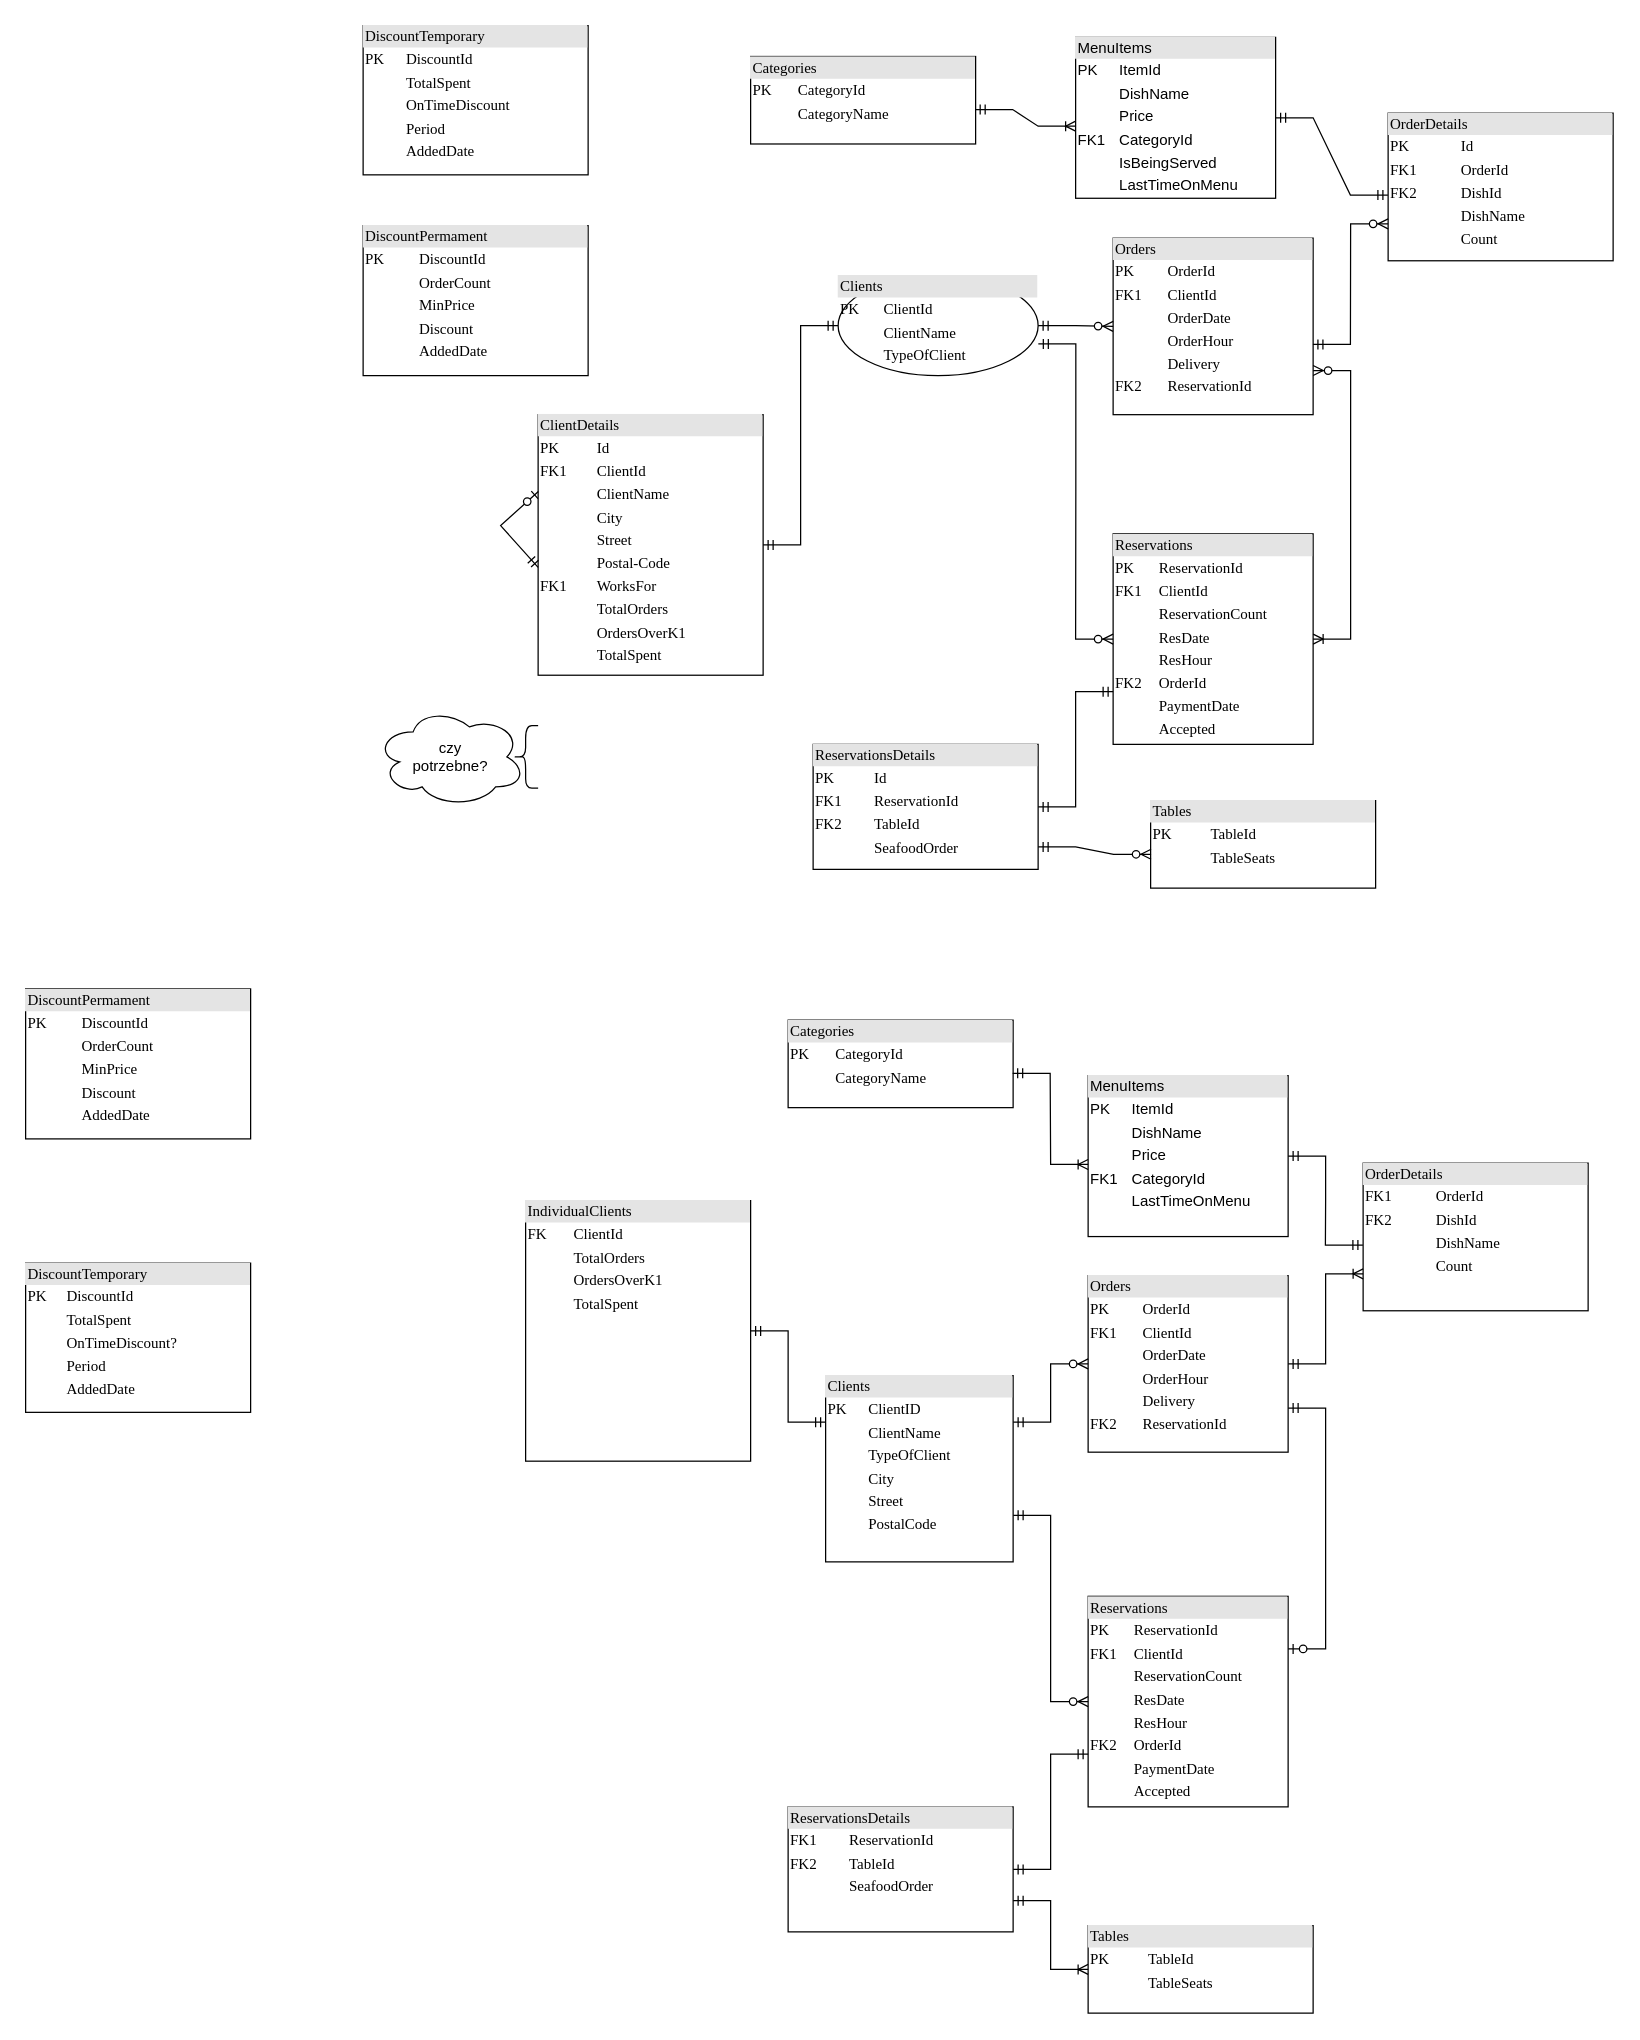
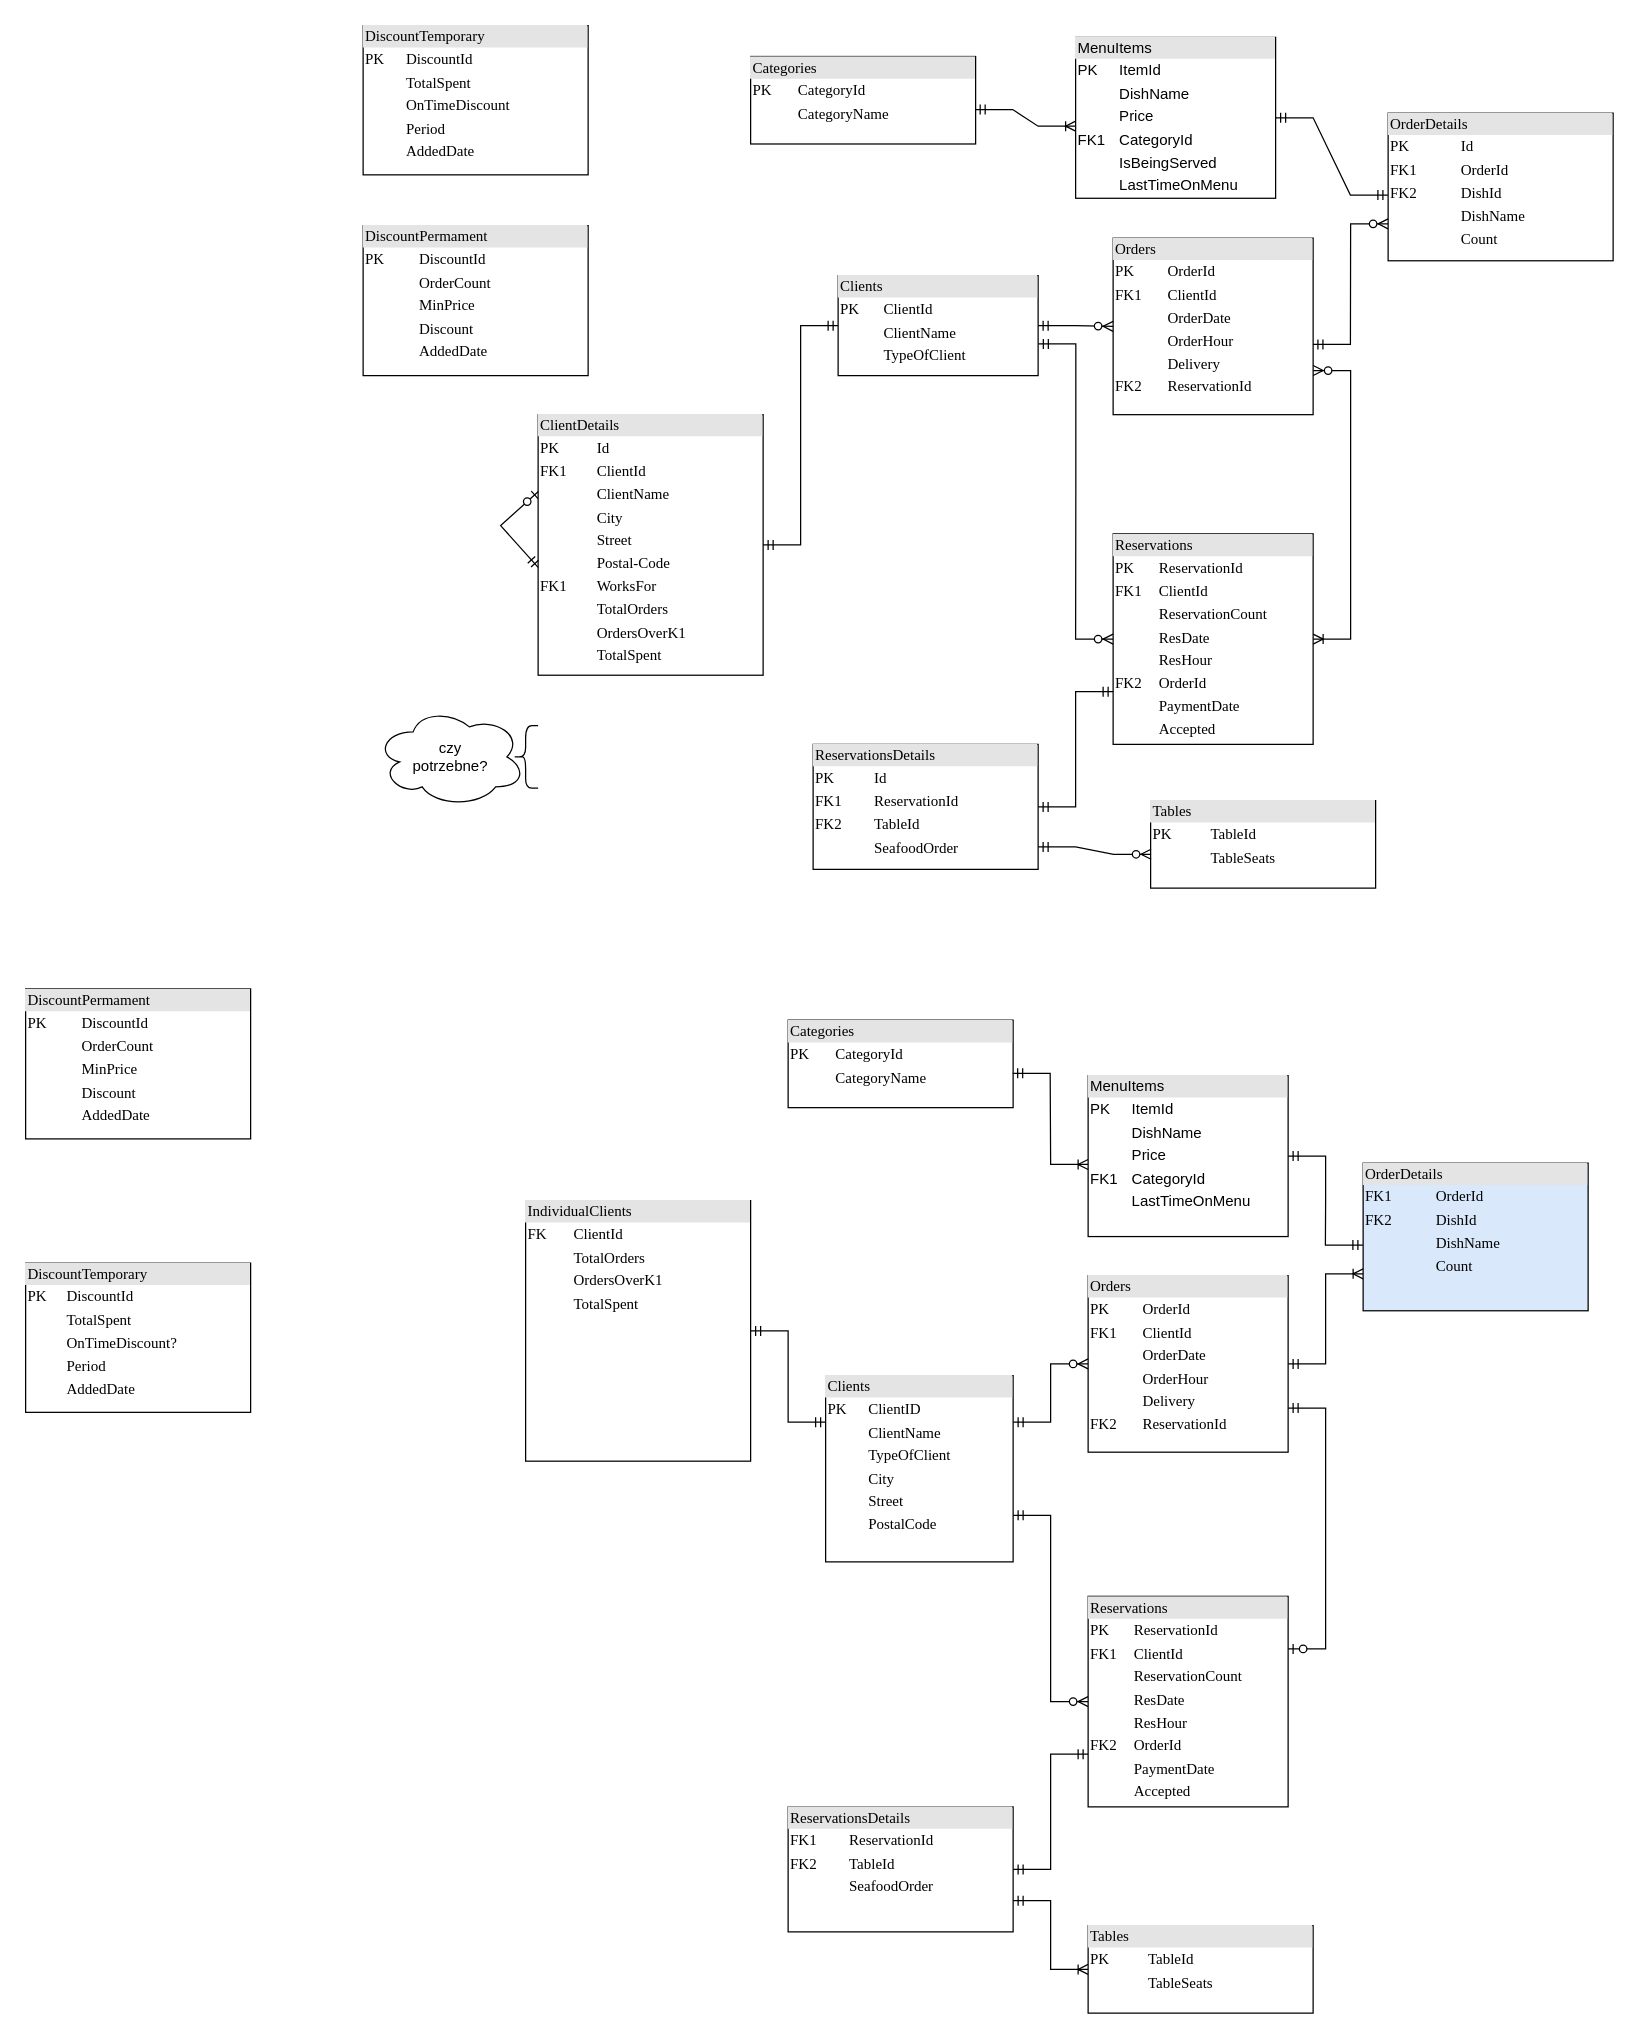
(938, 326) -> (938, 326)
(1476, 1237) -> (1476, 1237)
